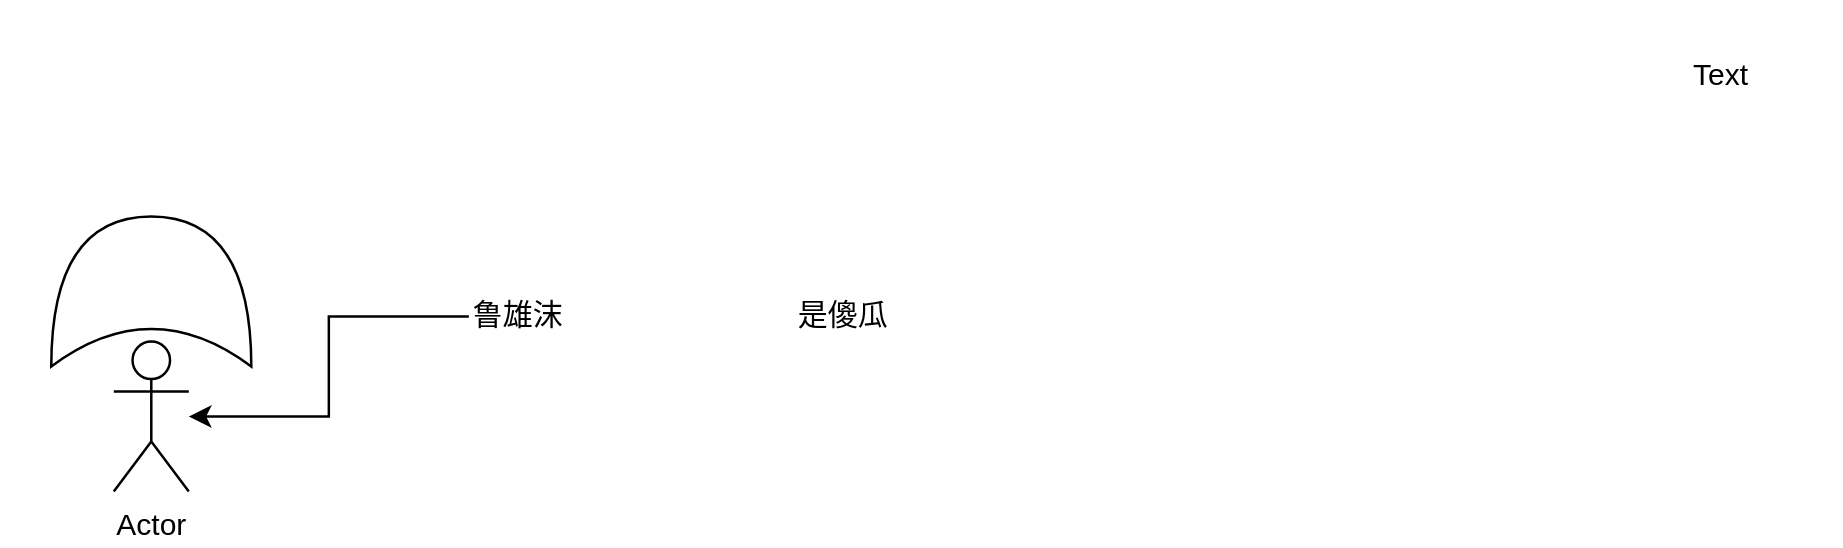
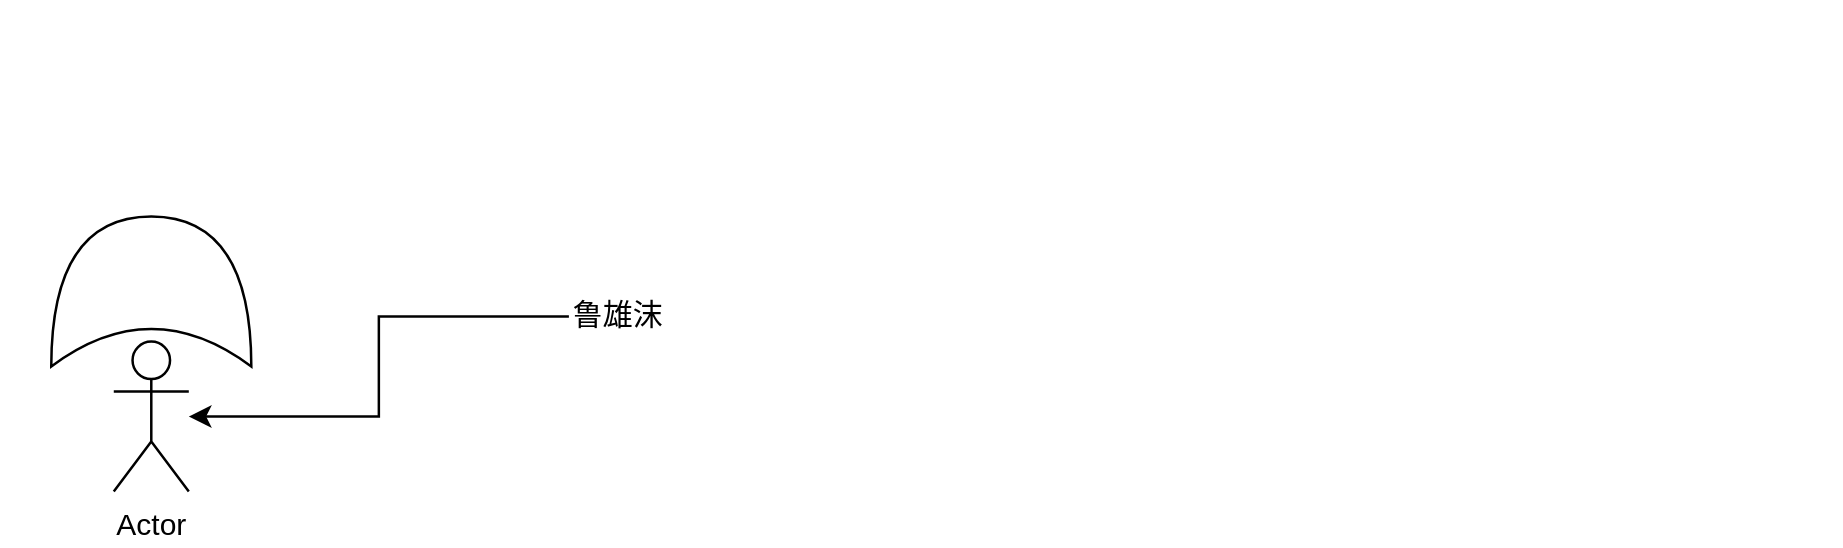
(1739, 76) -> none
(531, 316) -> (631, 316)
(856, 316) -> none
